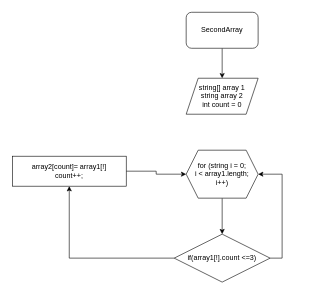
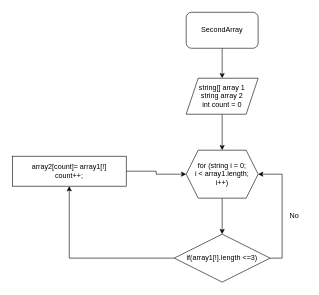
none -> (222, 144)
none -> (294, 216)
(222, 258) -> (222, 258)
